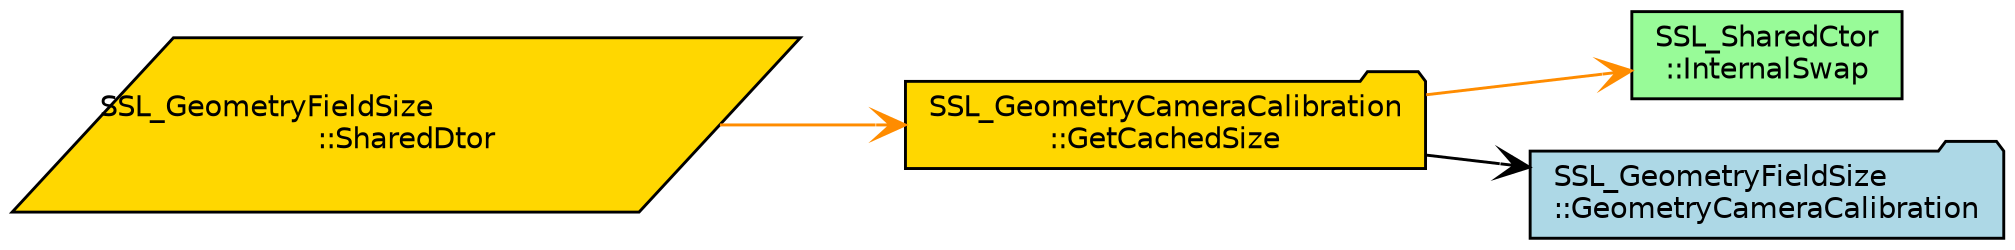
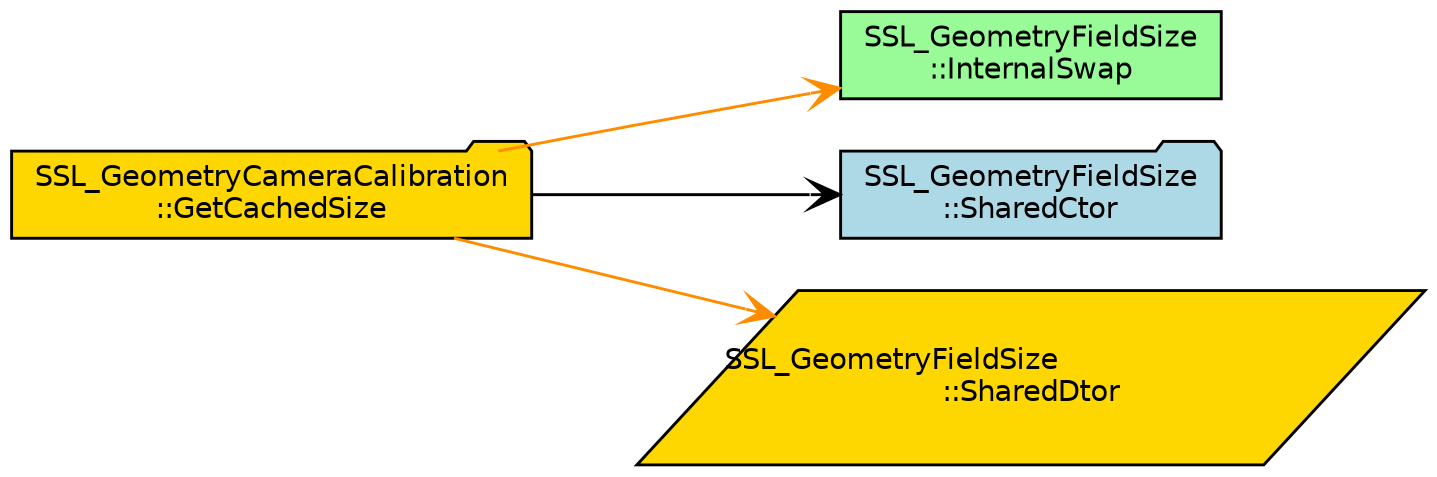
(1767, 55) -> (1031, 55)
(798, 125) -> (600, 274)
(1767, 195) -> (1031, 195)
